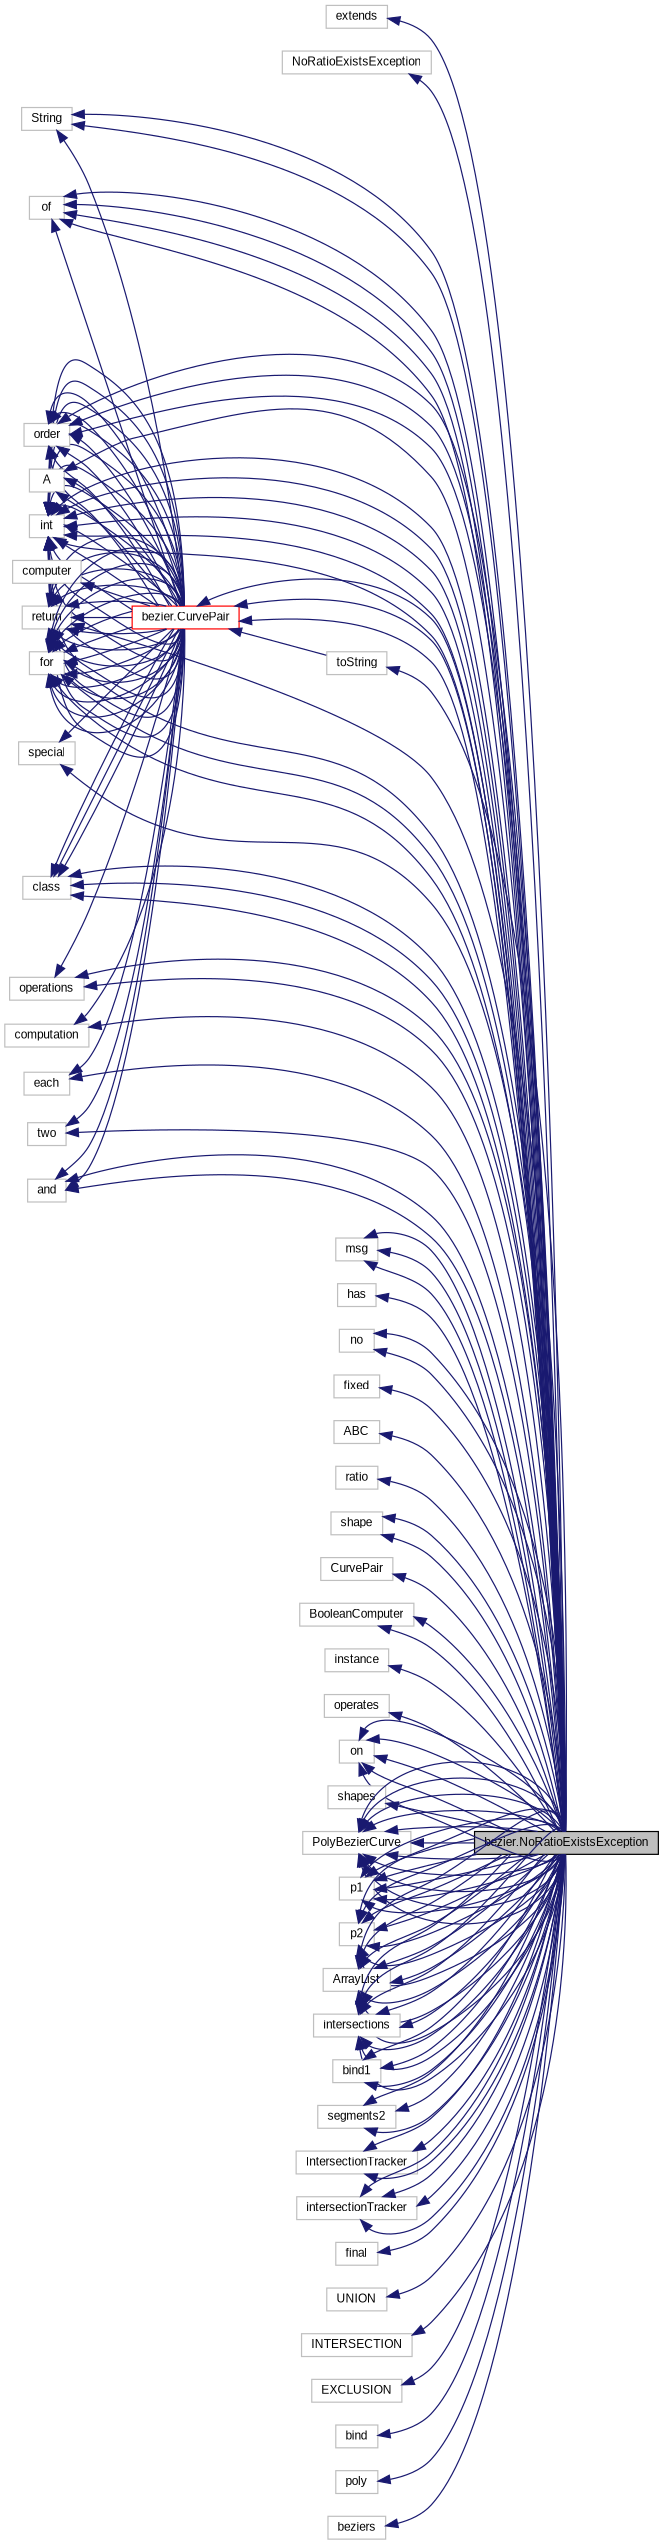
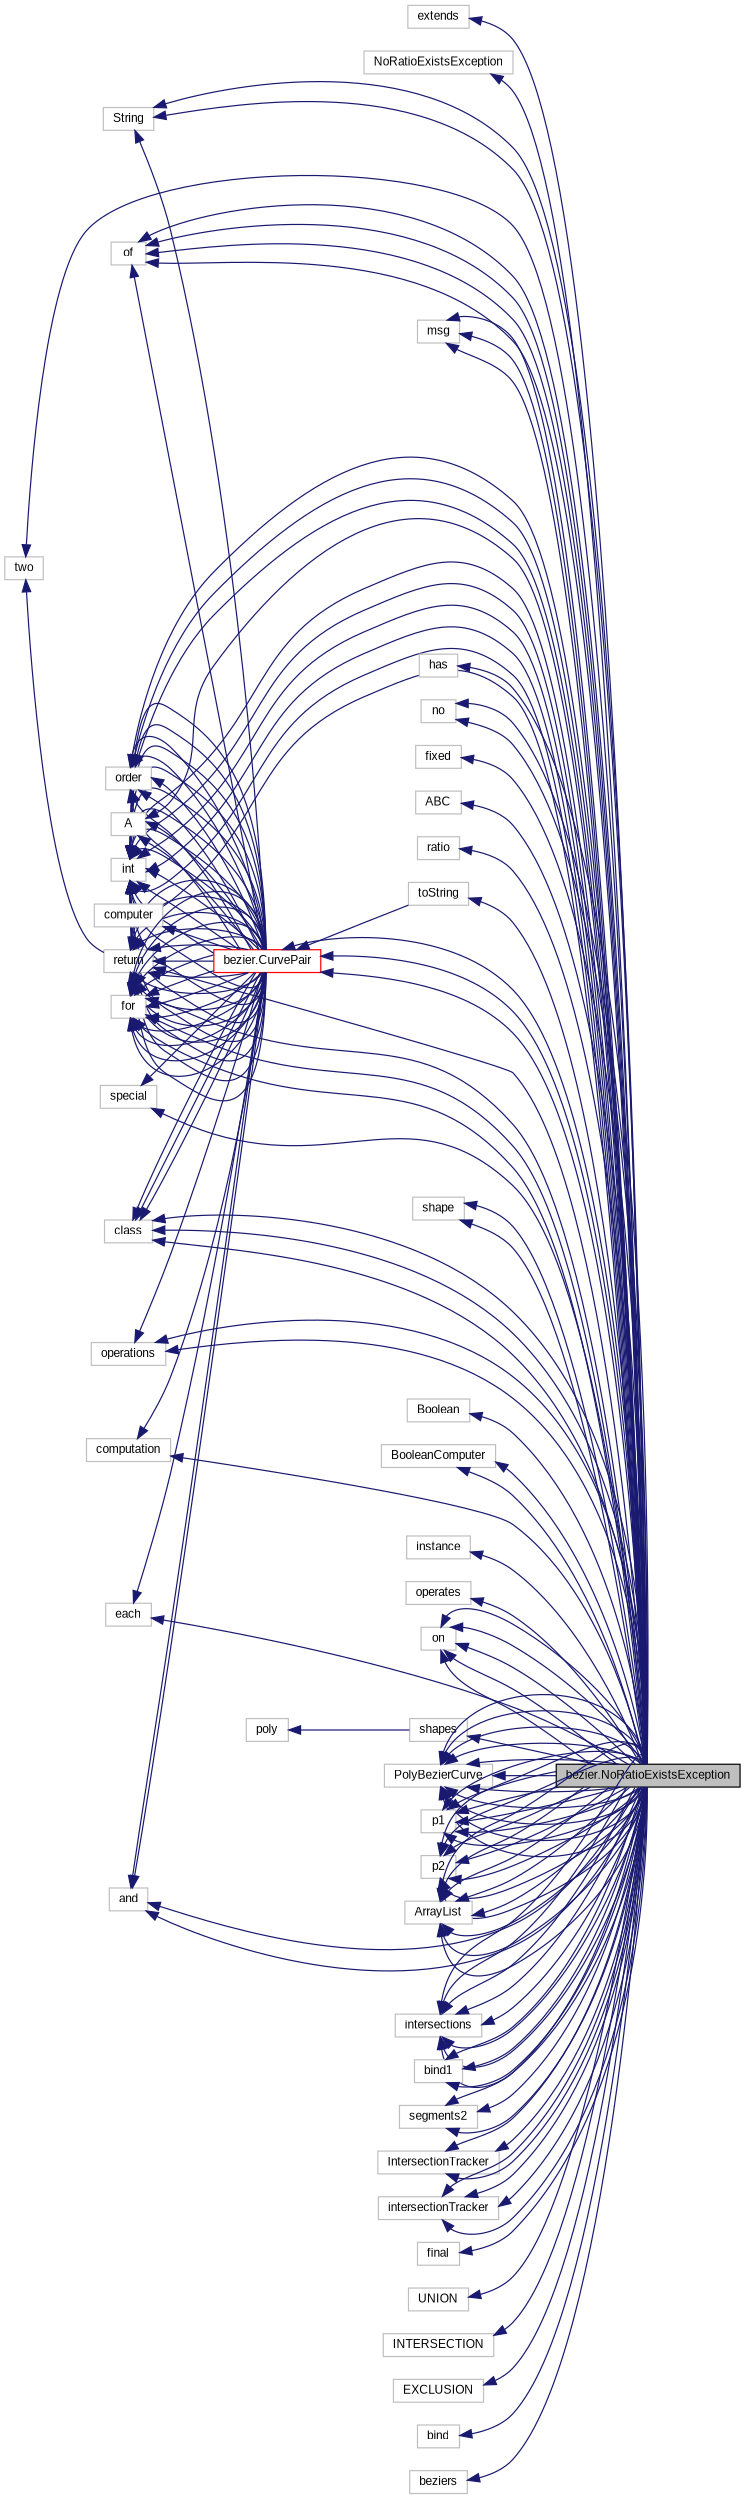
(151, 880) -> (44, 779)
(357, 1569) -> (439, 1410)
(515, 2220) -> (355, 1730)
